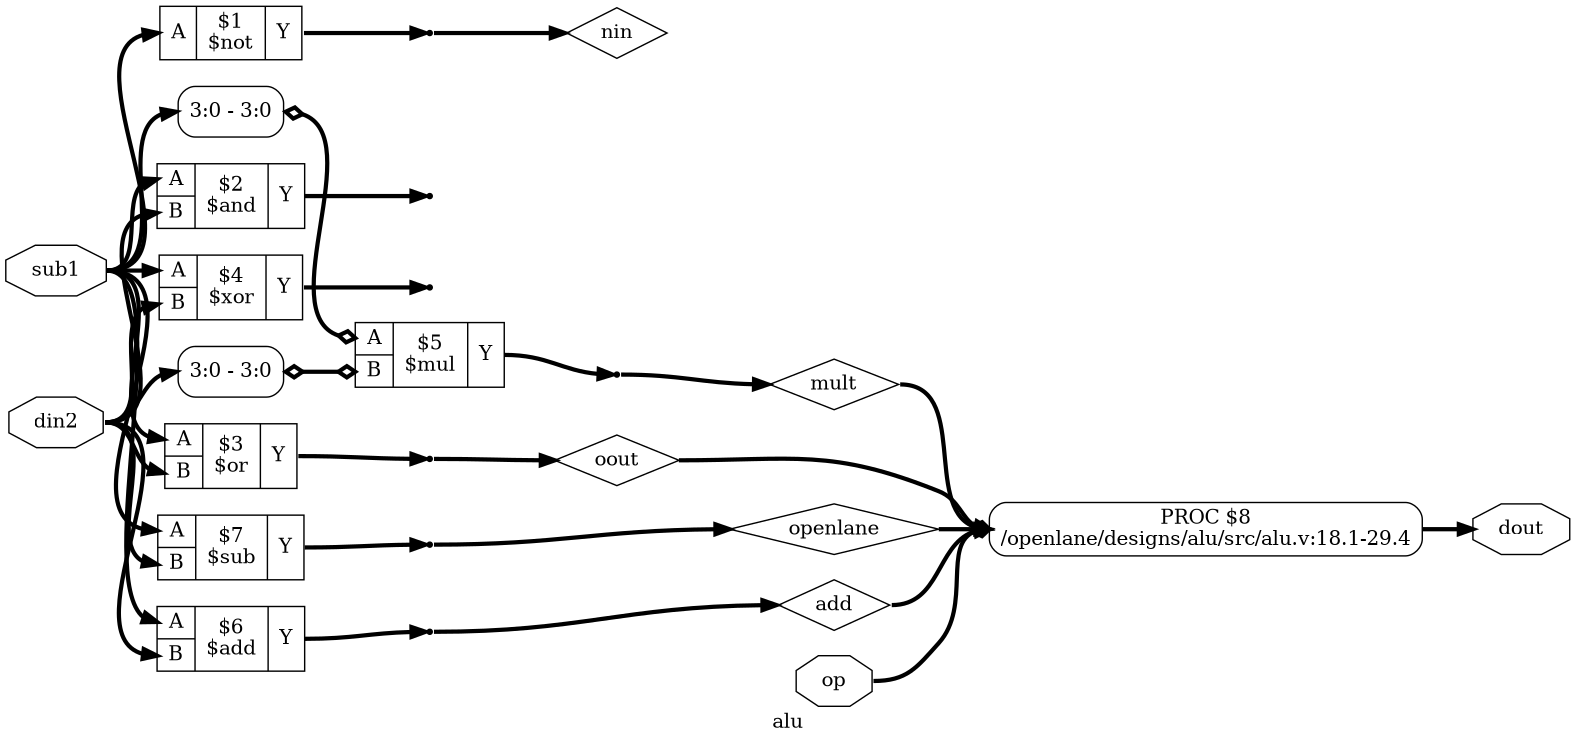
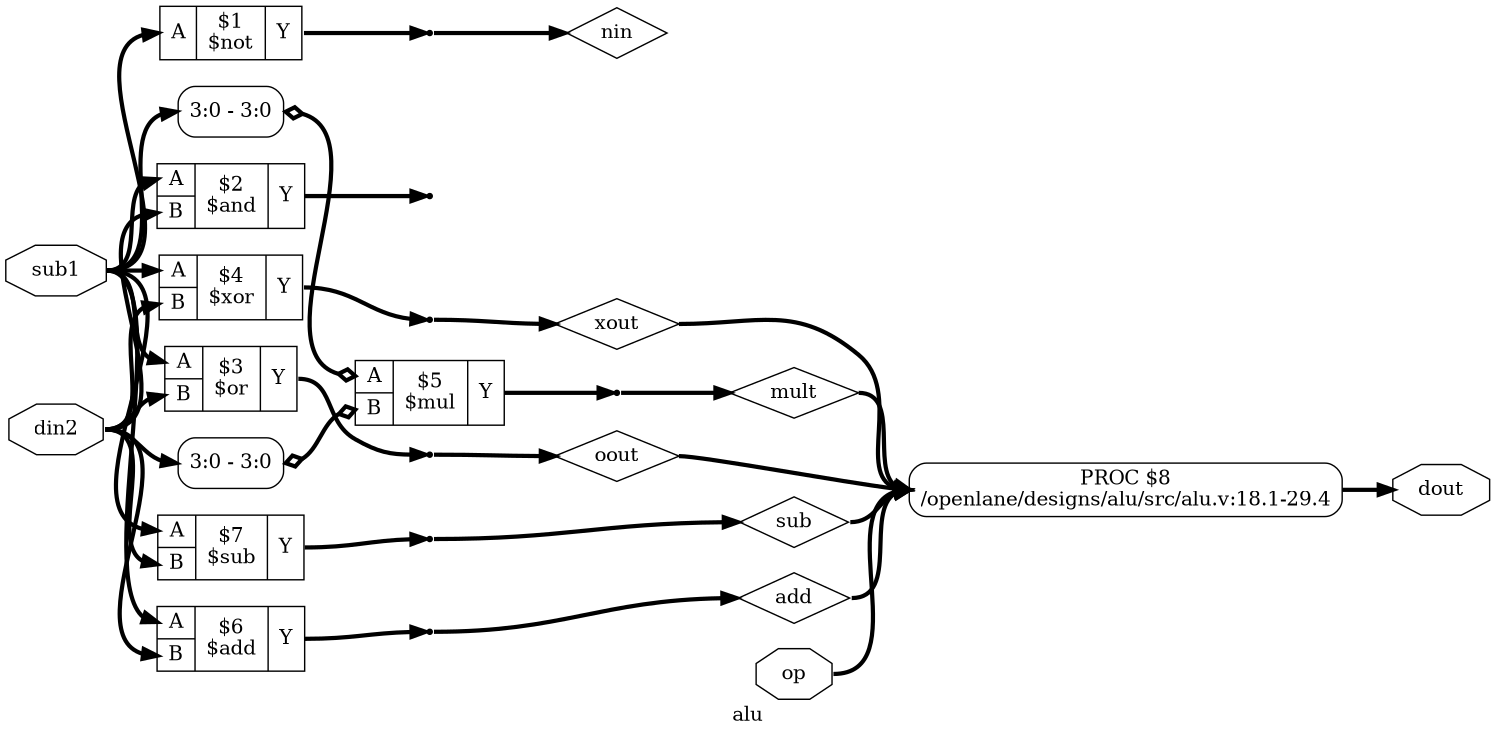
none -> (617, 324)
(944, 448) -> (884, 434)
(834, 529) -> (794, 522)
(936, 575) -> (880, 551)
